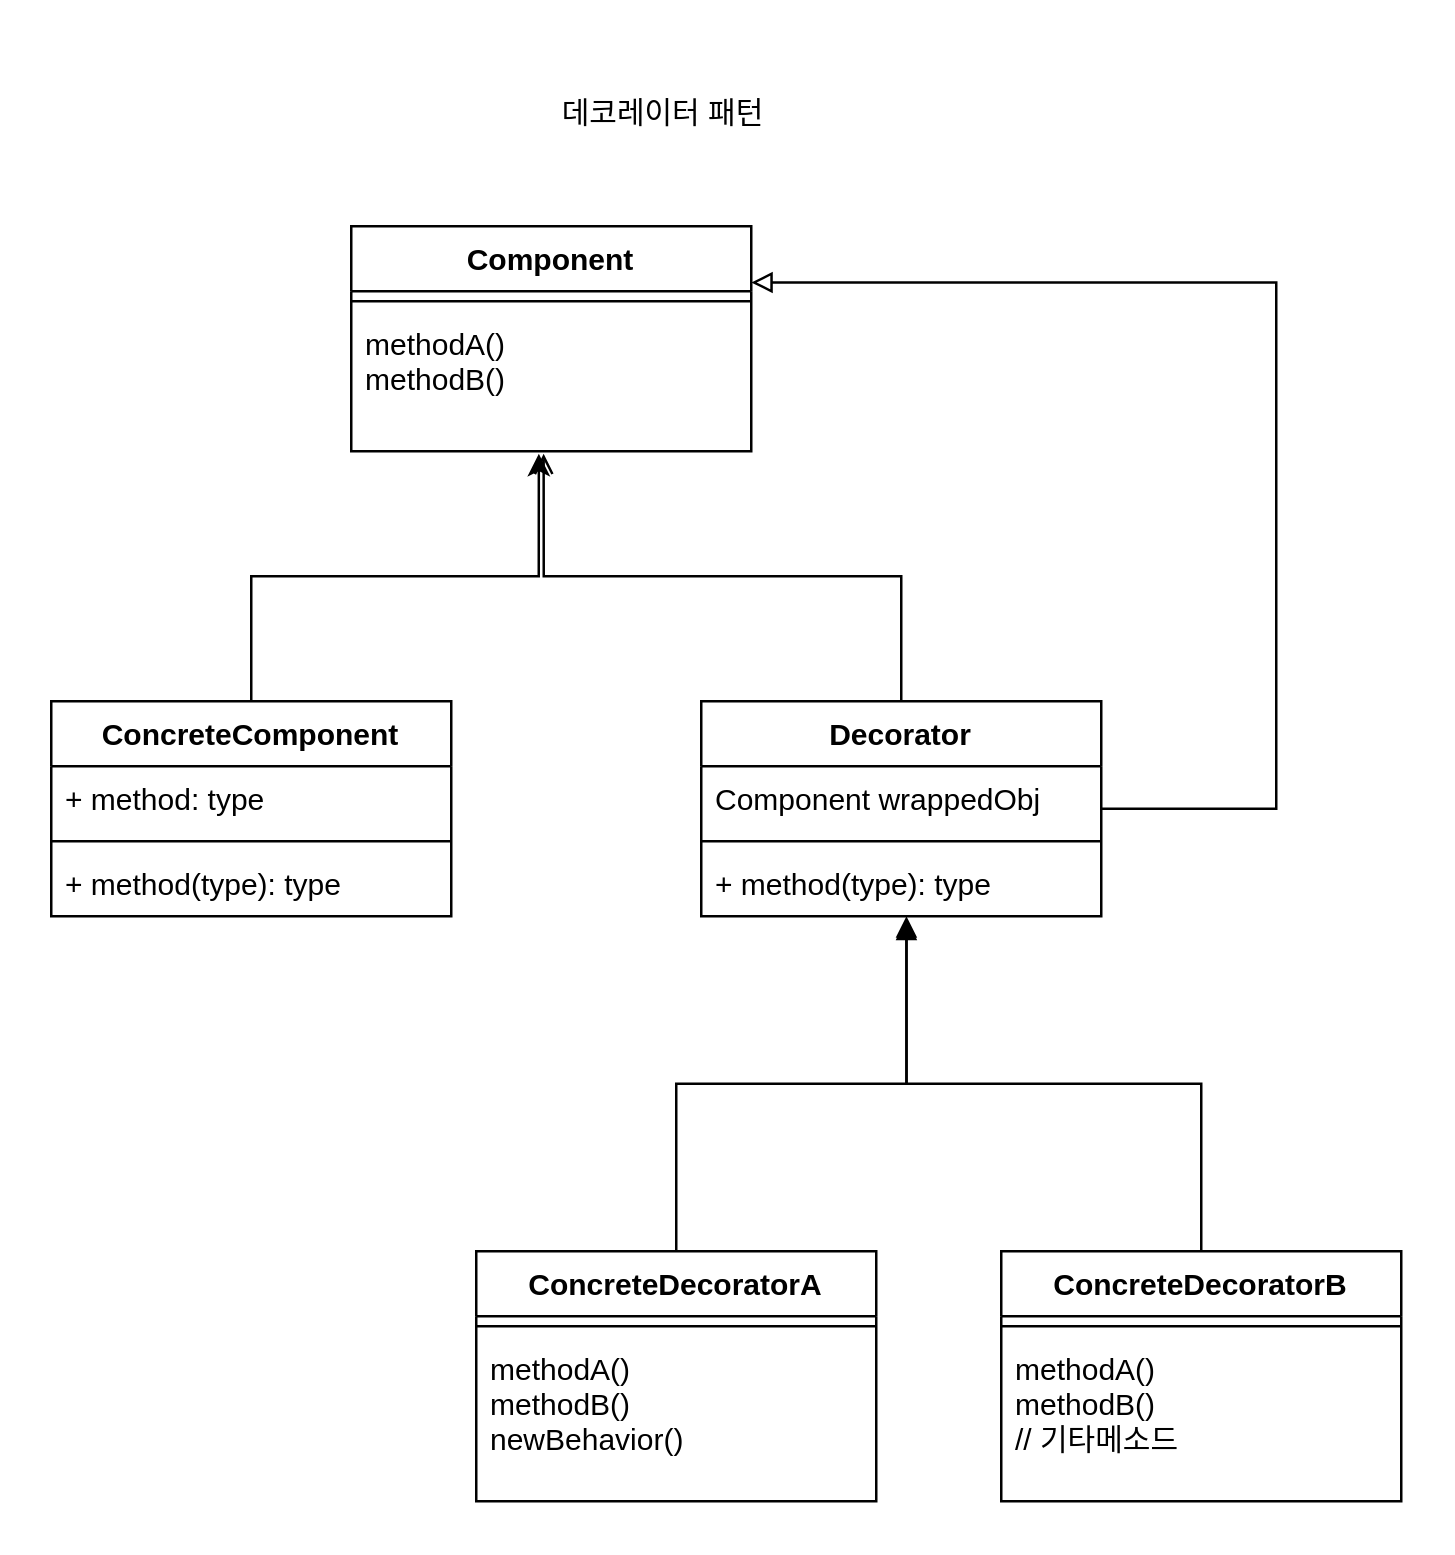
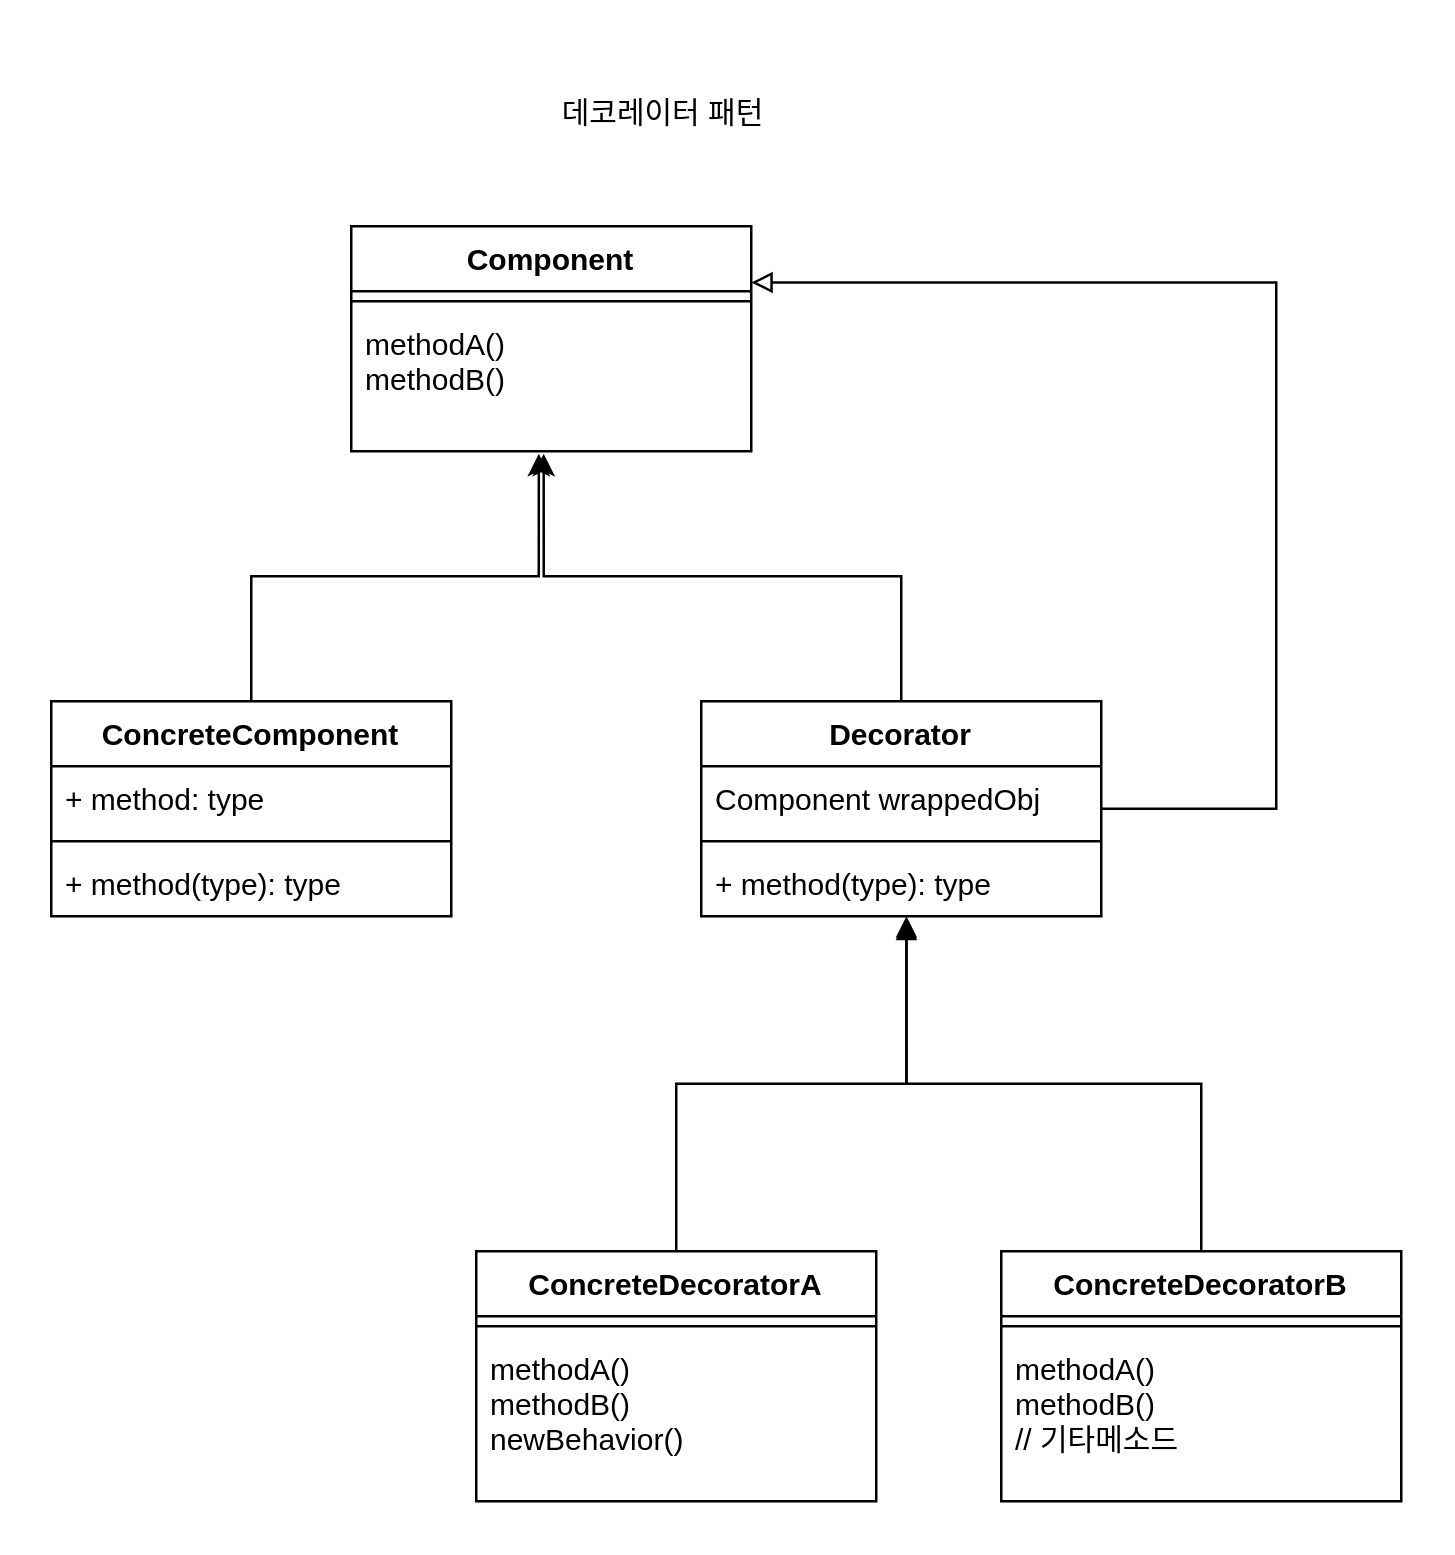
(544, 466) -> (544, 470)
